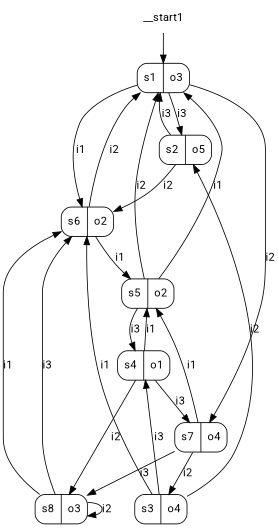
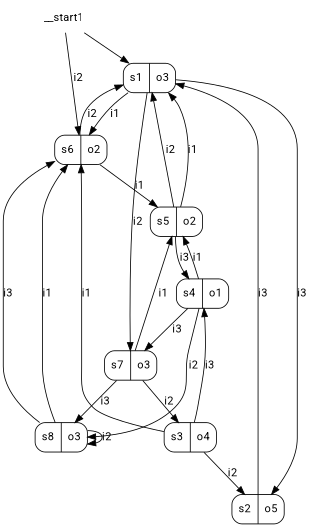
(152, 190) -> (72, 80)
(214, 437) -> (144, 365)
